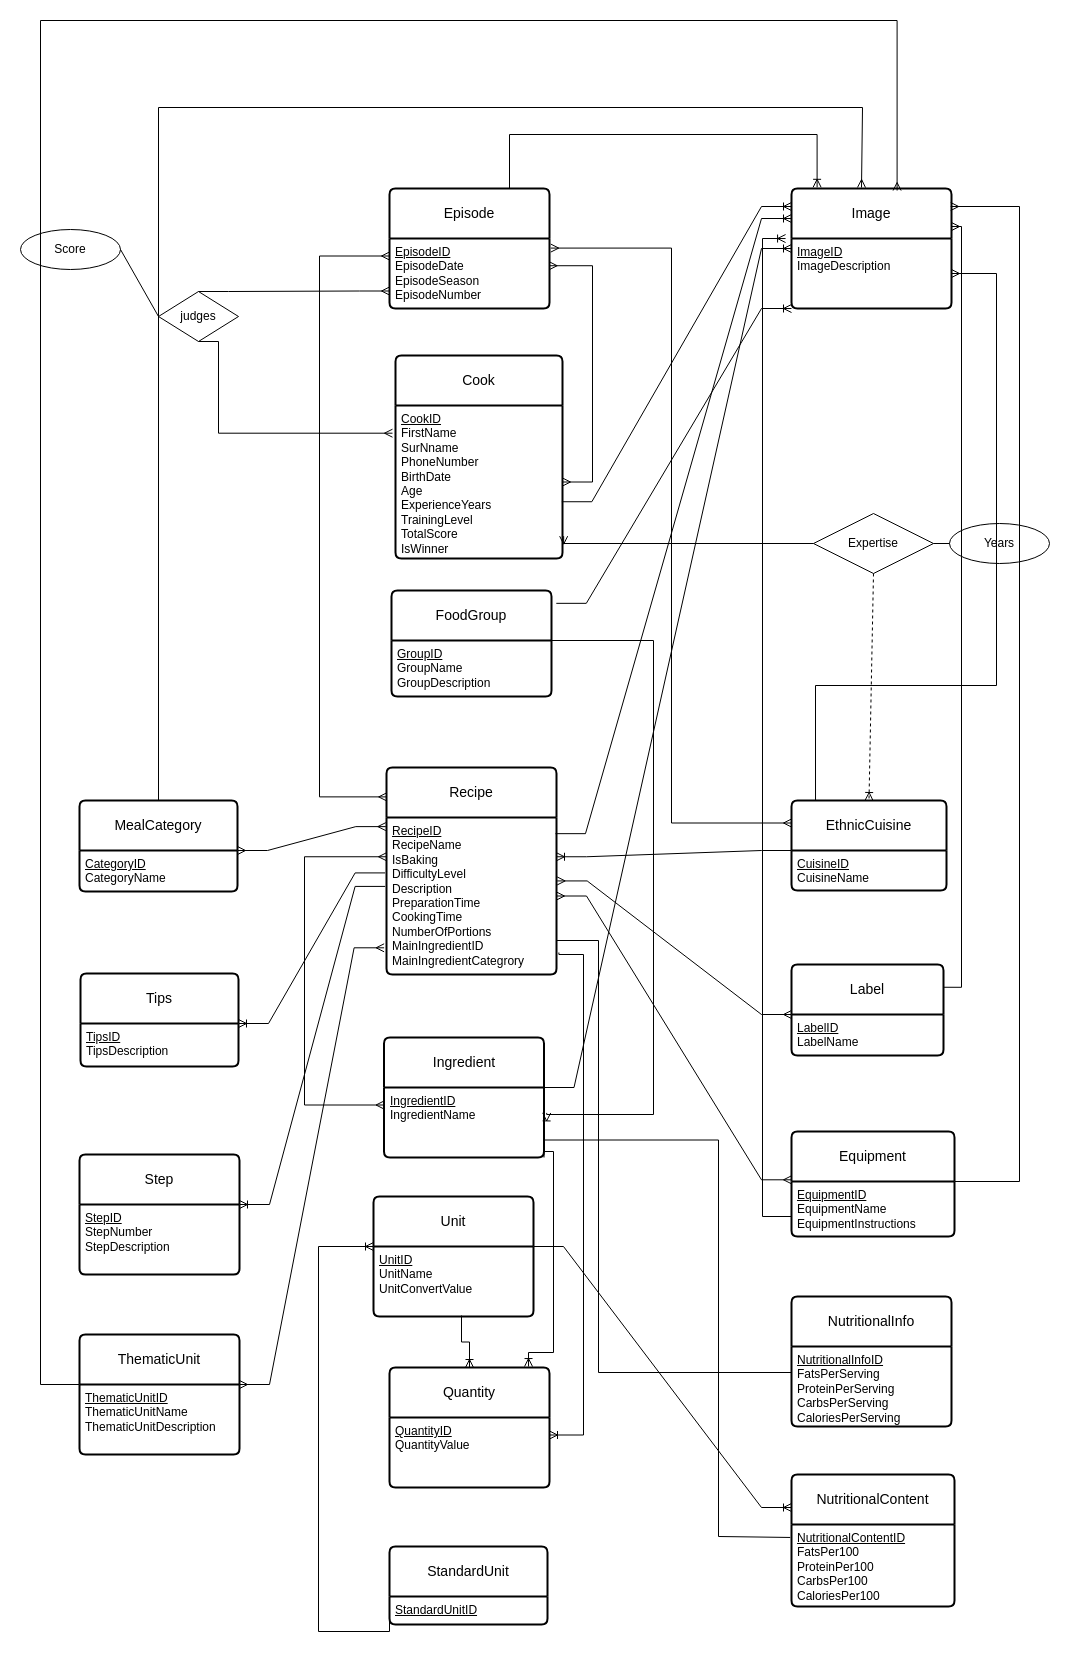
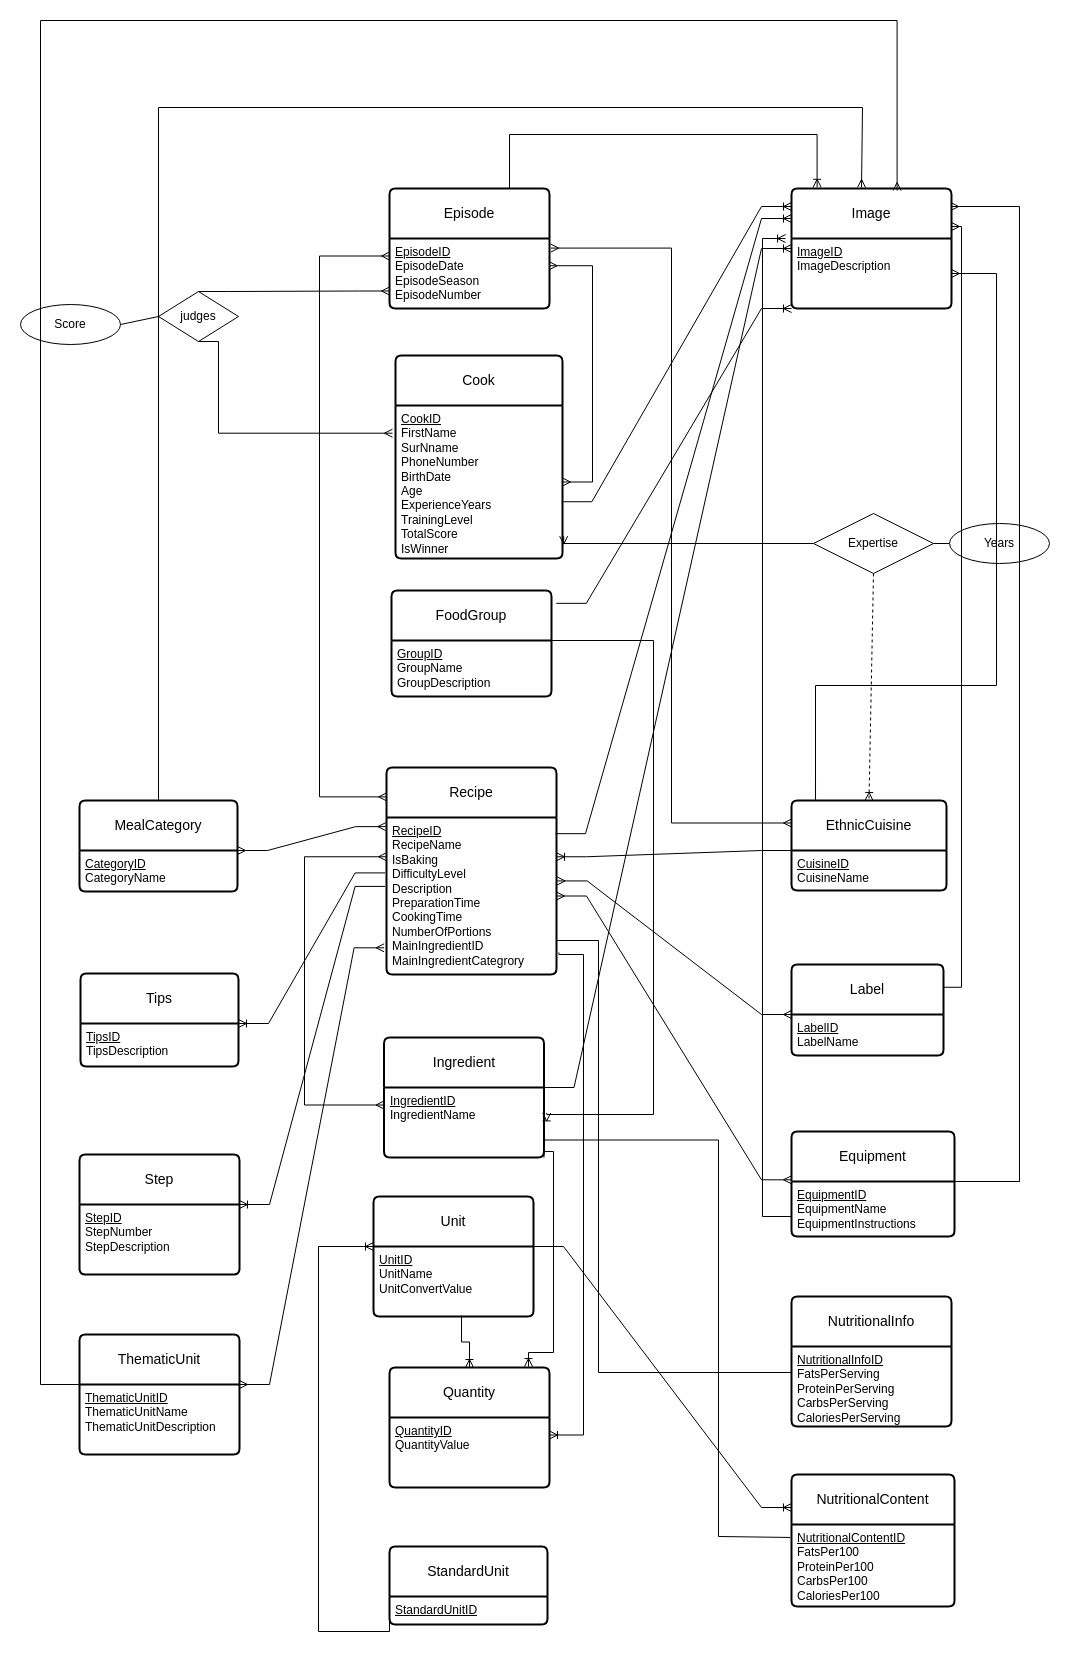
(71, 250) -> (71, 325)
